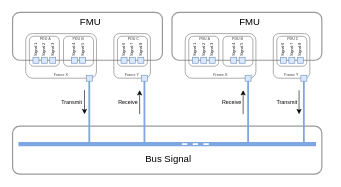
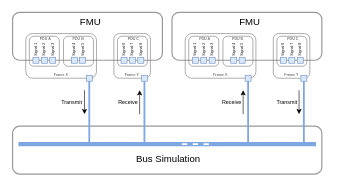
(168, 159) -> (168, 159)
